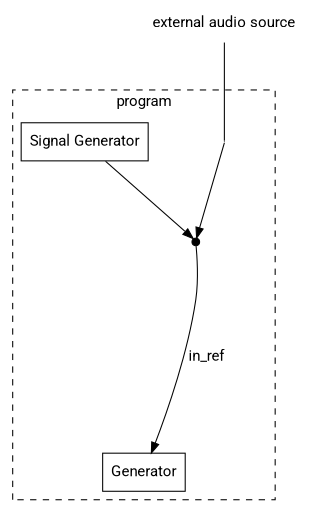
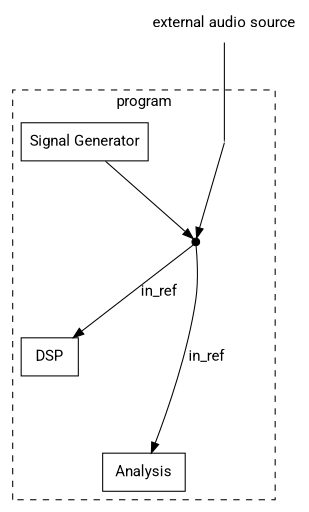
none -> (50, 357)
(144, 472) -> (144, 472)
